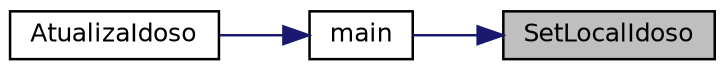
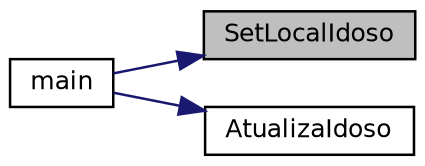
(251, 35) -> (146, 99)
